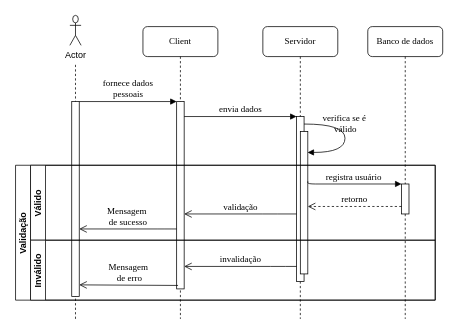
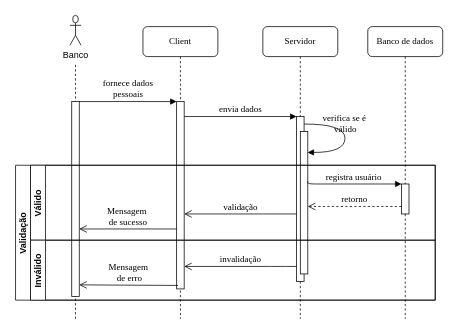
(76, 56) -> (76, 56)
